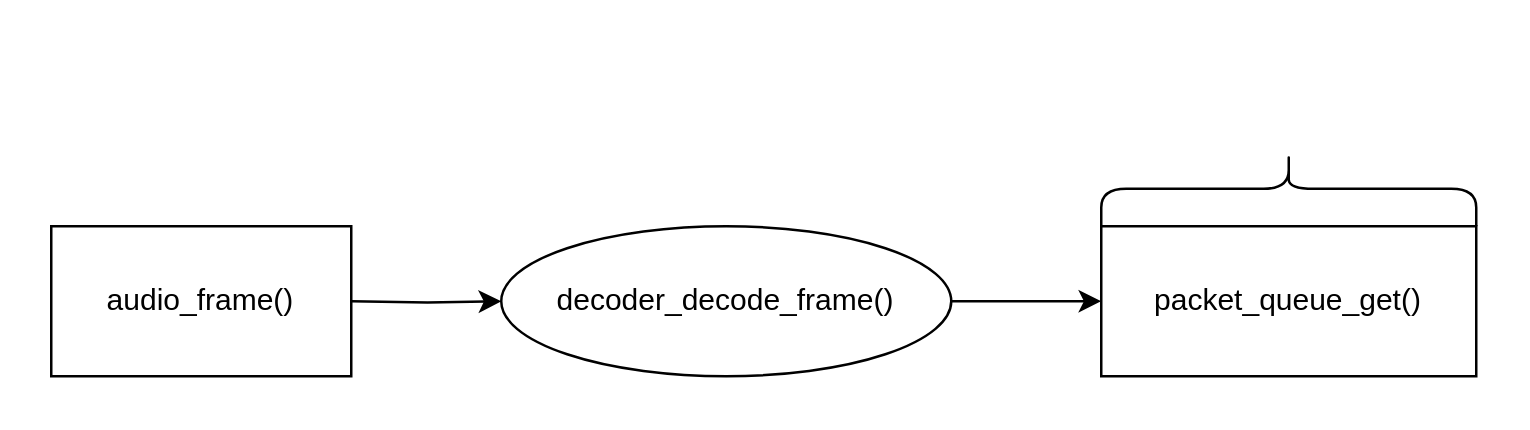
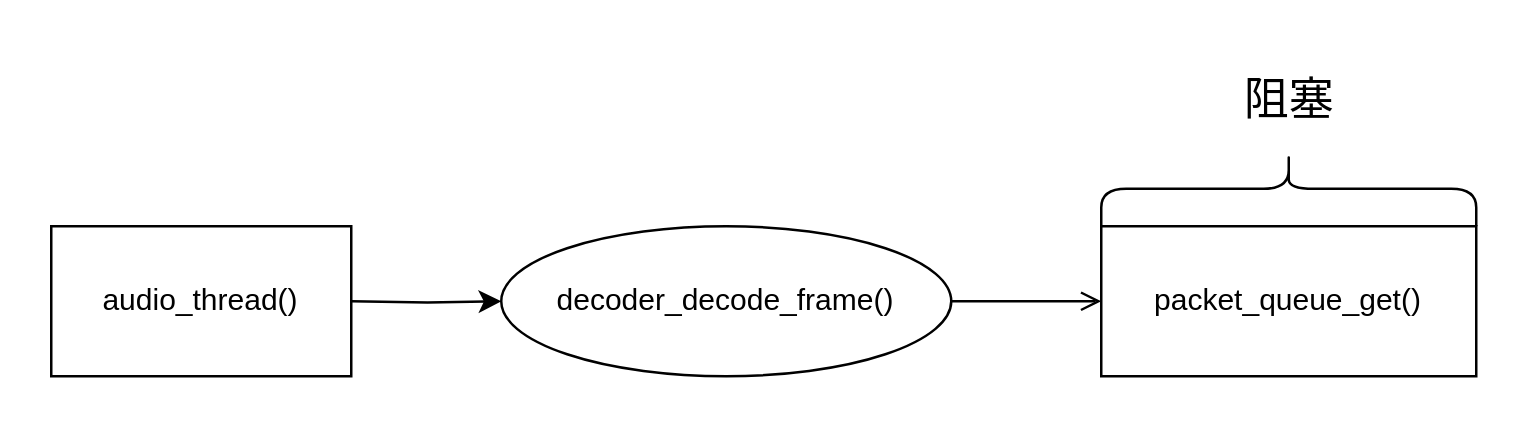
none -> (1289, 101)
(201, 301) -> (201, 301)
(1083, 301) -> (1087, 301)
